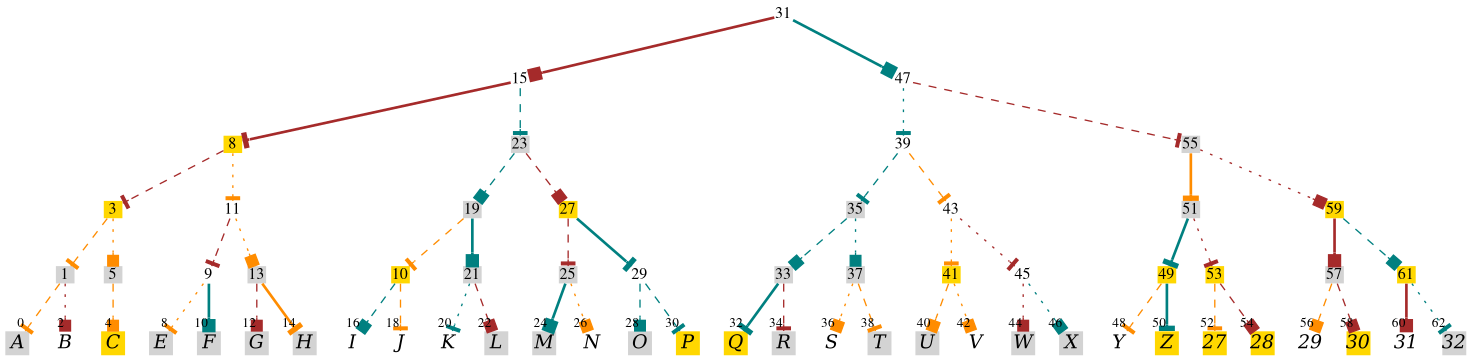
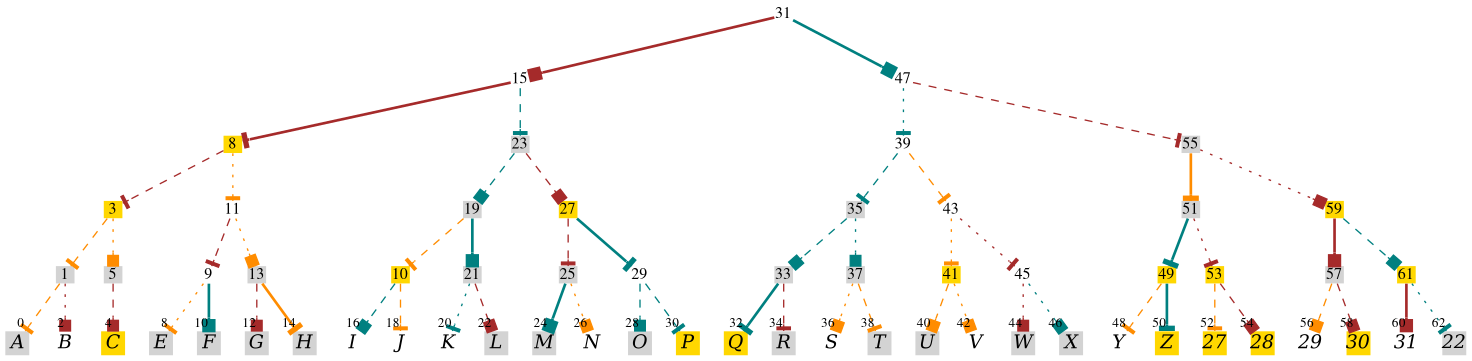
(113, 301) -> (113, 301)
(1454, 343) -> (1454, 343)
